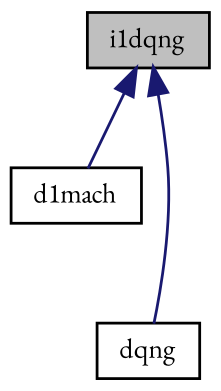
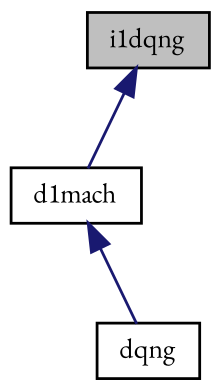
(168, 209) -> (119, 286)
